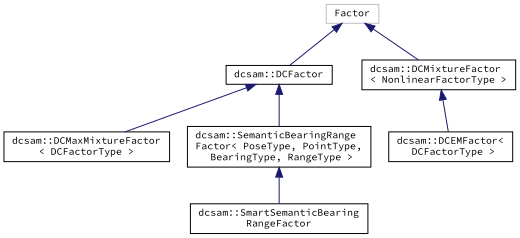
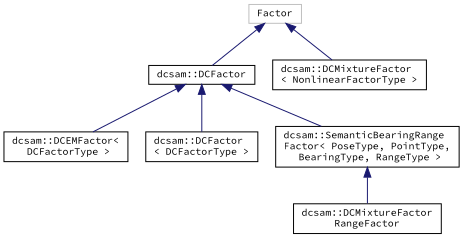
(446, 116) -> (135, 110)
(87, 147) -> (202, 147)
(279, 219) -> (367, 219)
